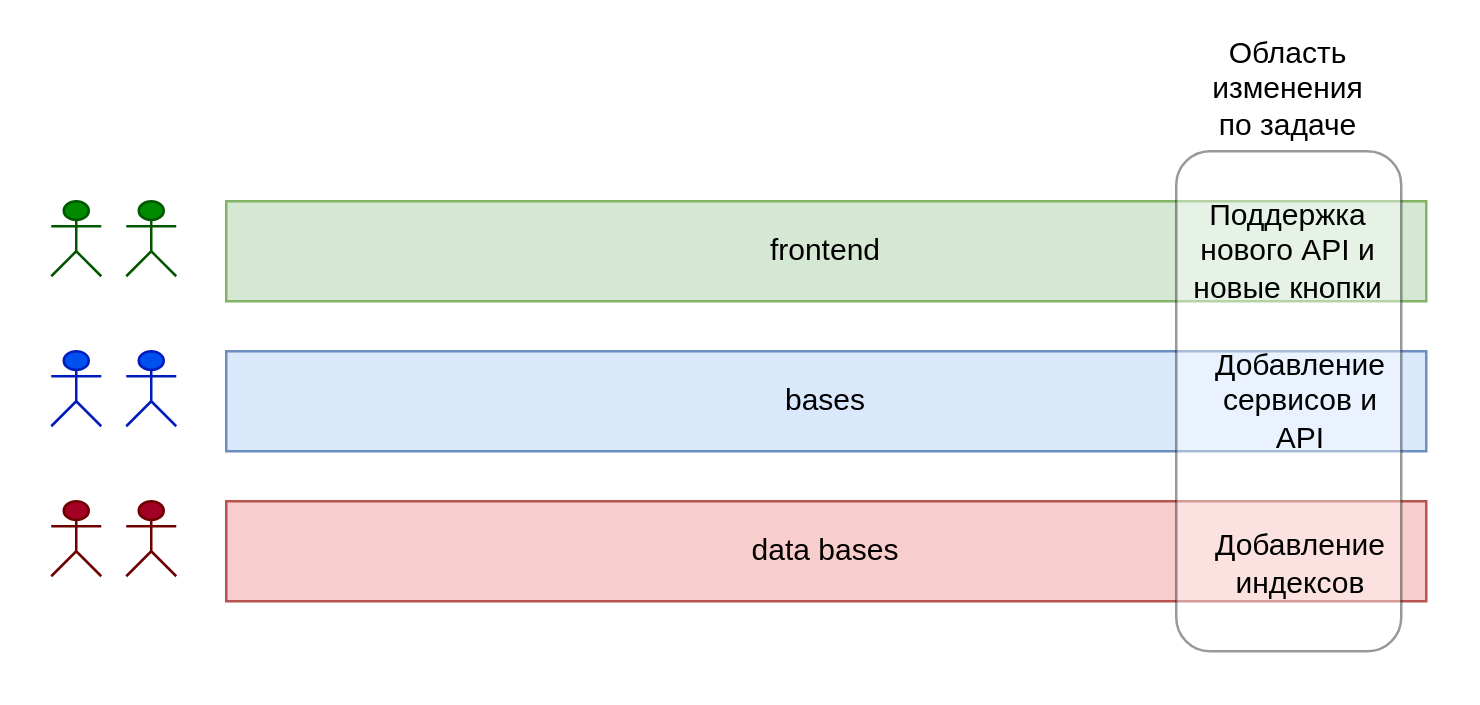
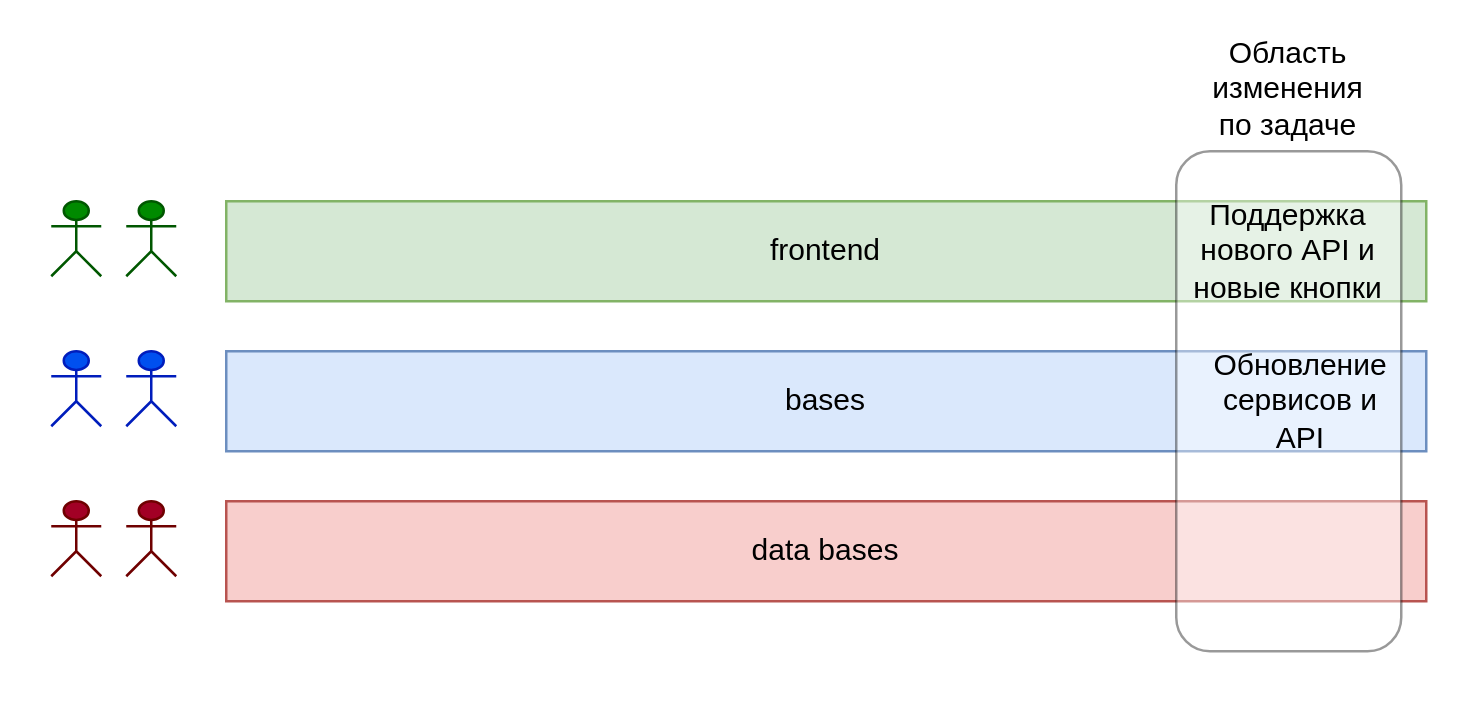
(1301, 401) -> (1301, 401)
(1301, 564) -> none
